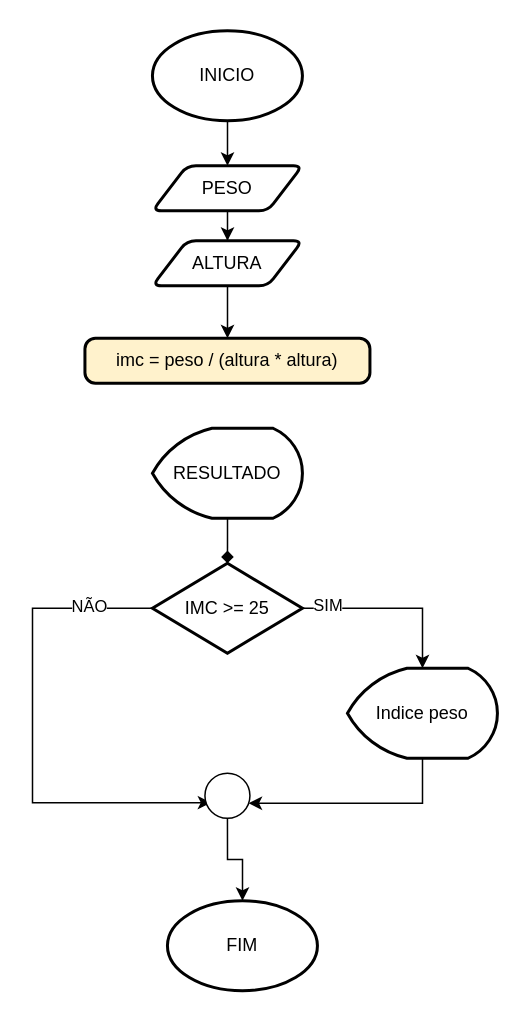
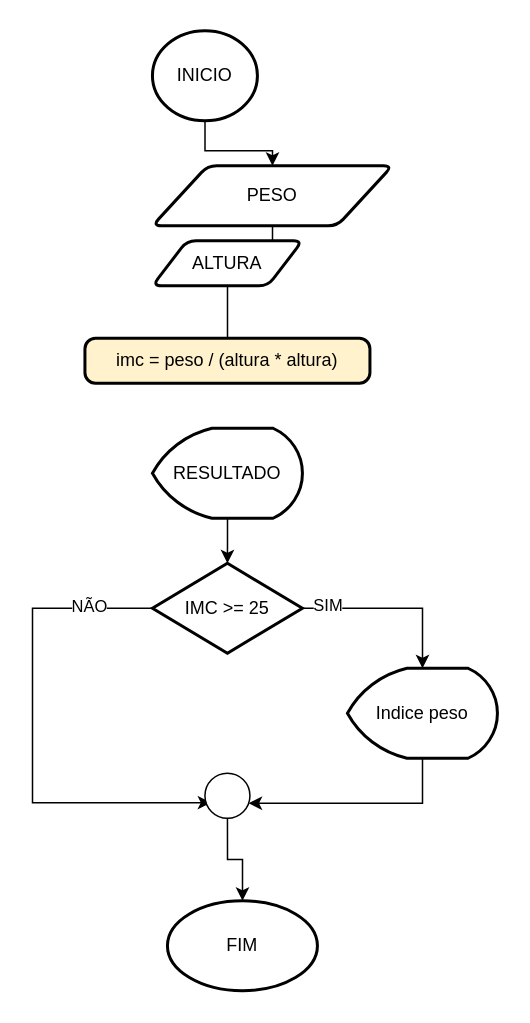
(227, 76) -> (205, 76)
(227, 188) -> (272, 196)
(227, 327) -> (227, 331)
(227, 550) -> (227, 551)
